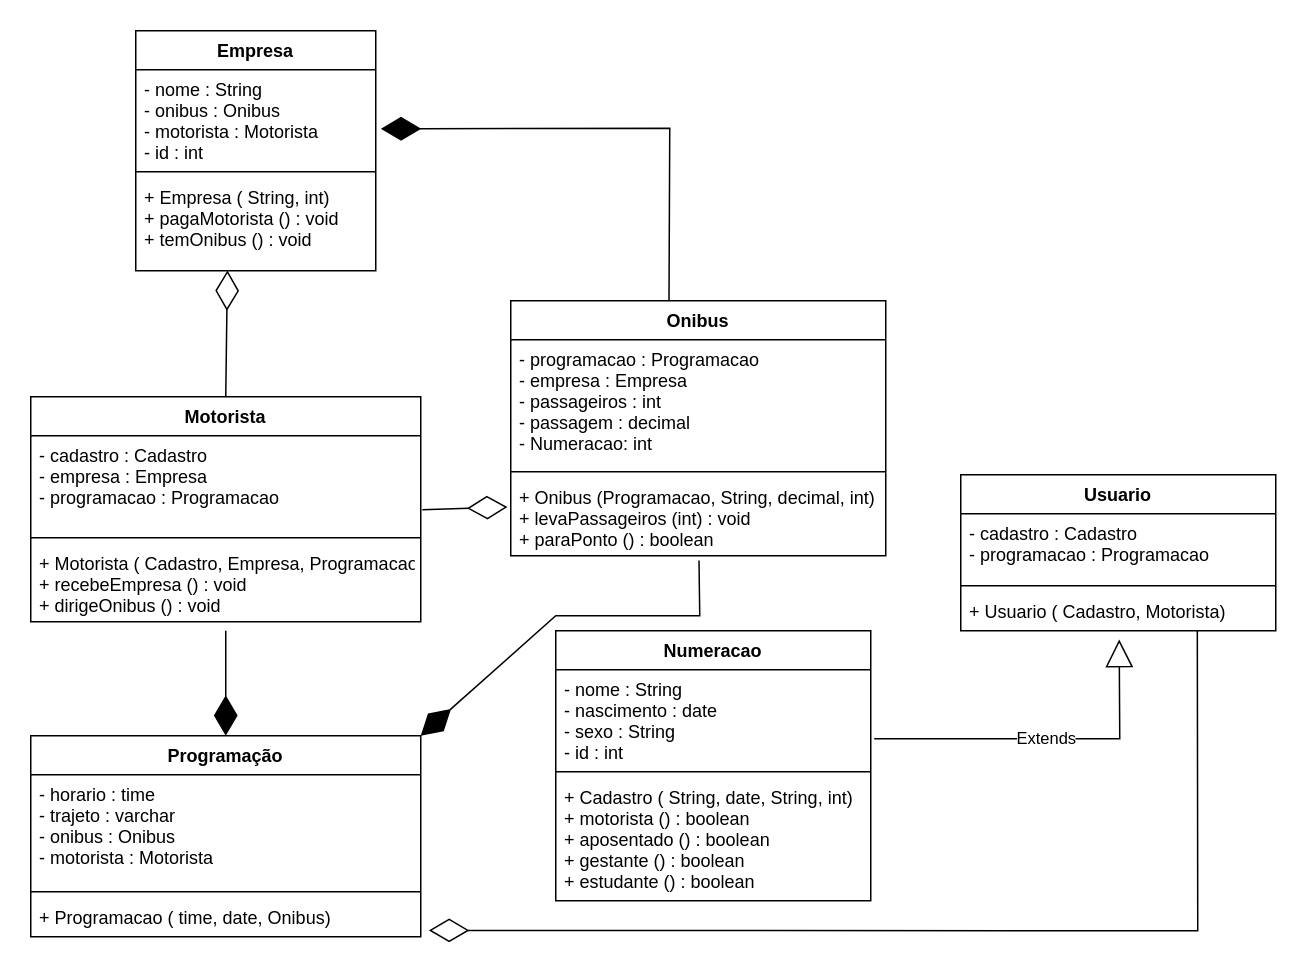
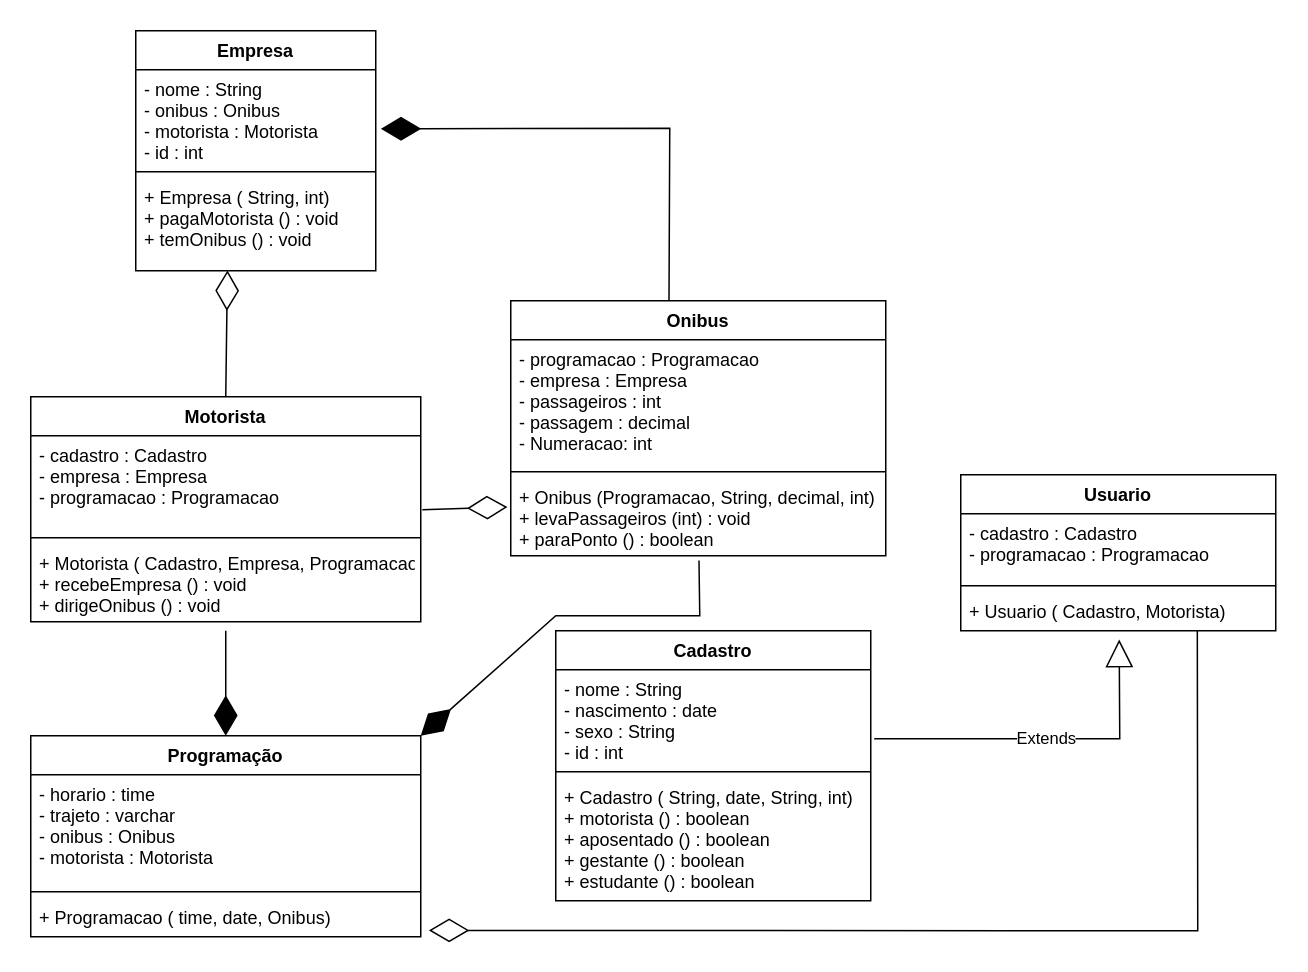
(713, 651) -> (713, 651)
